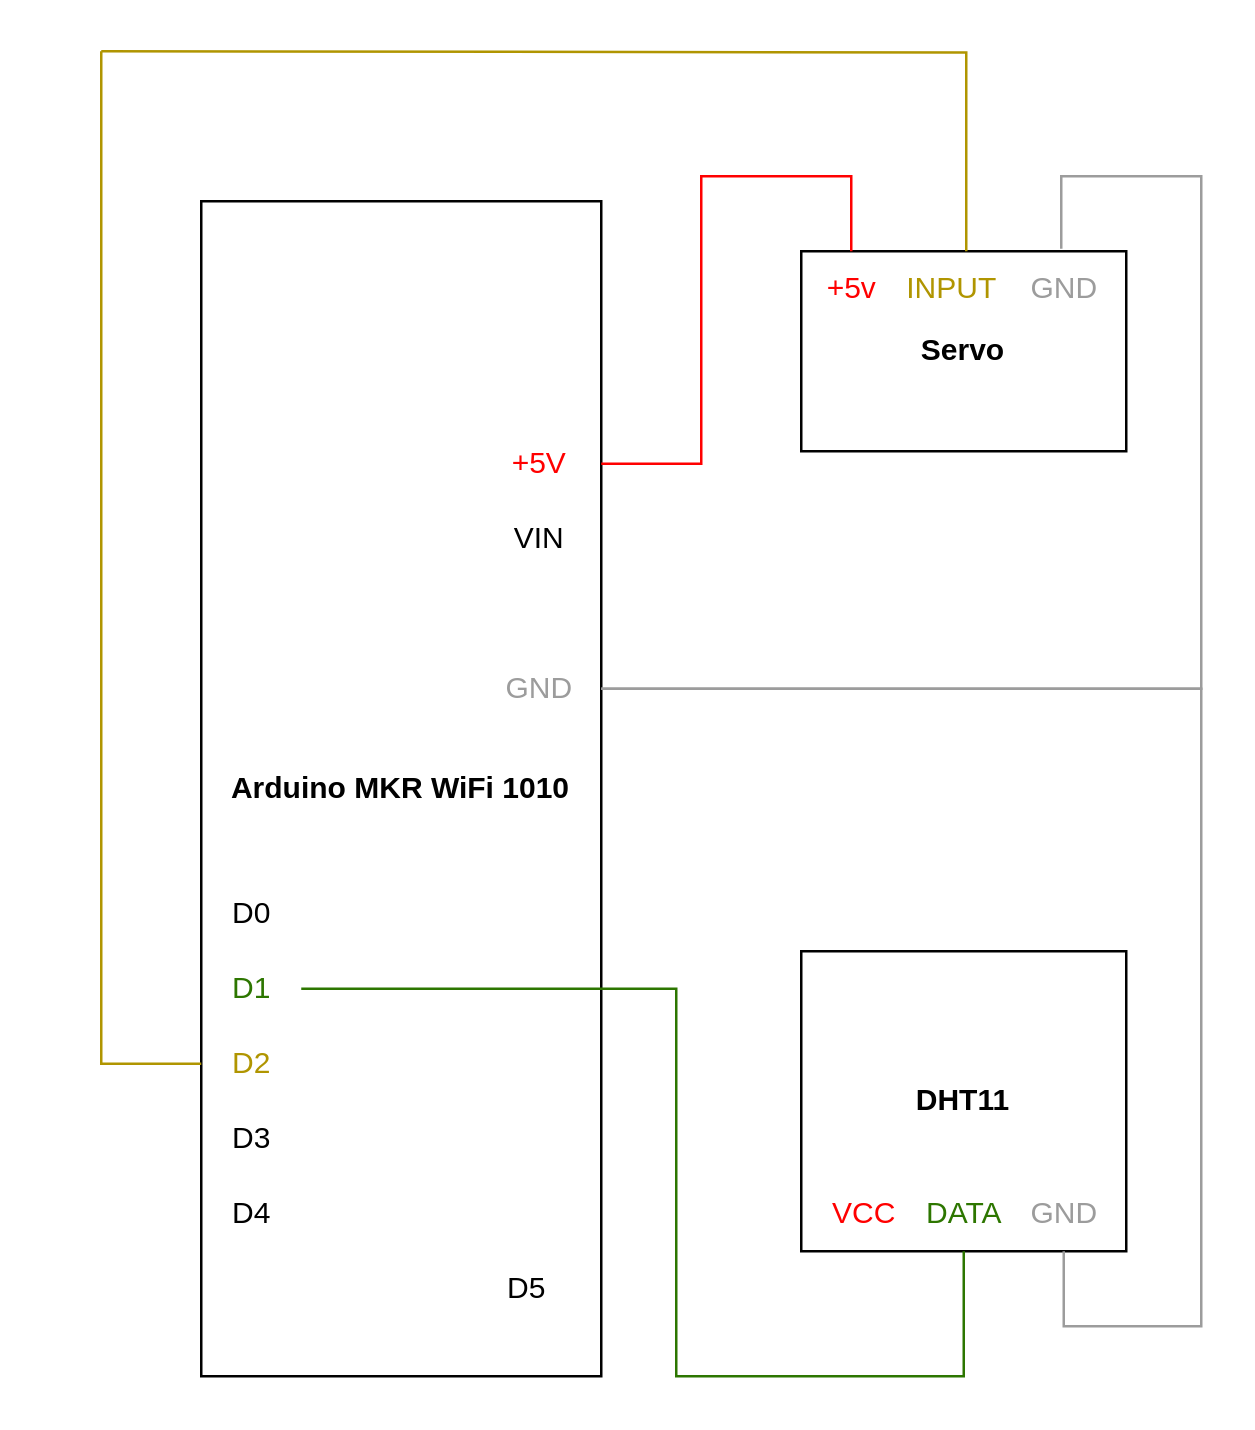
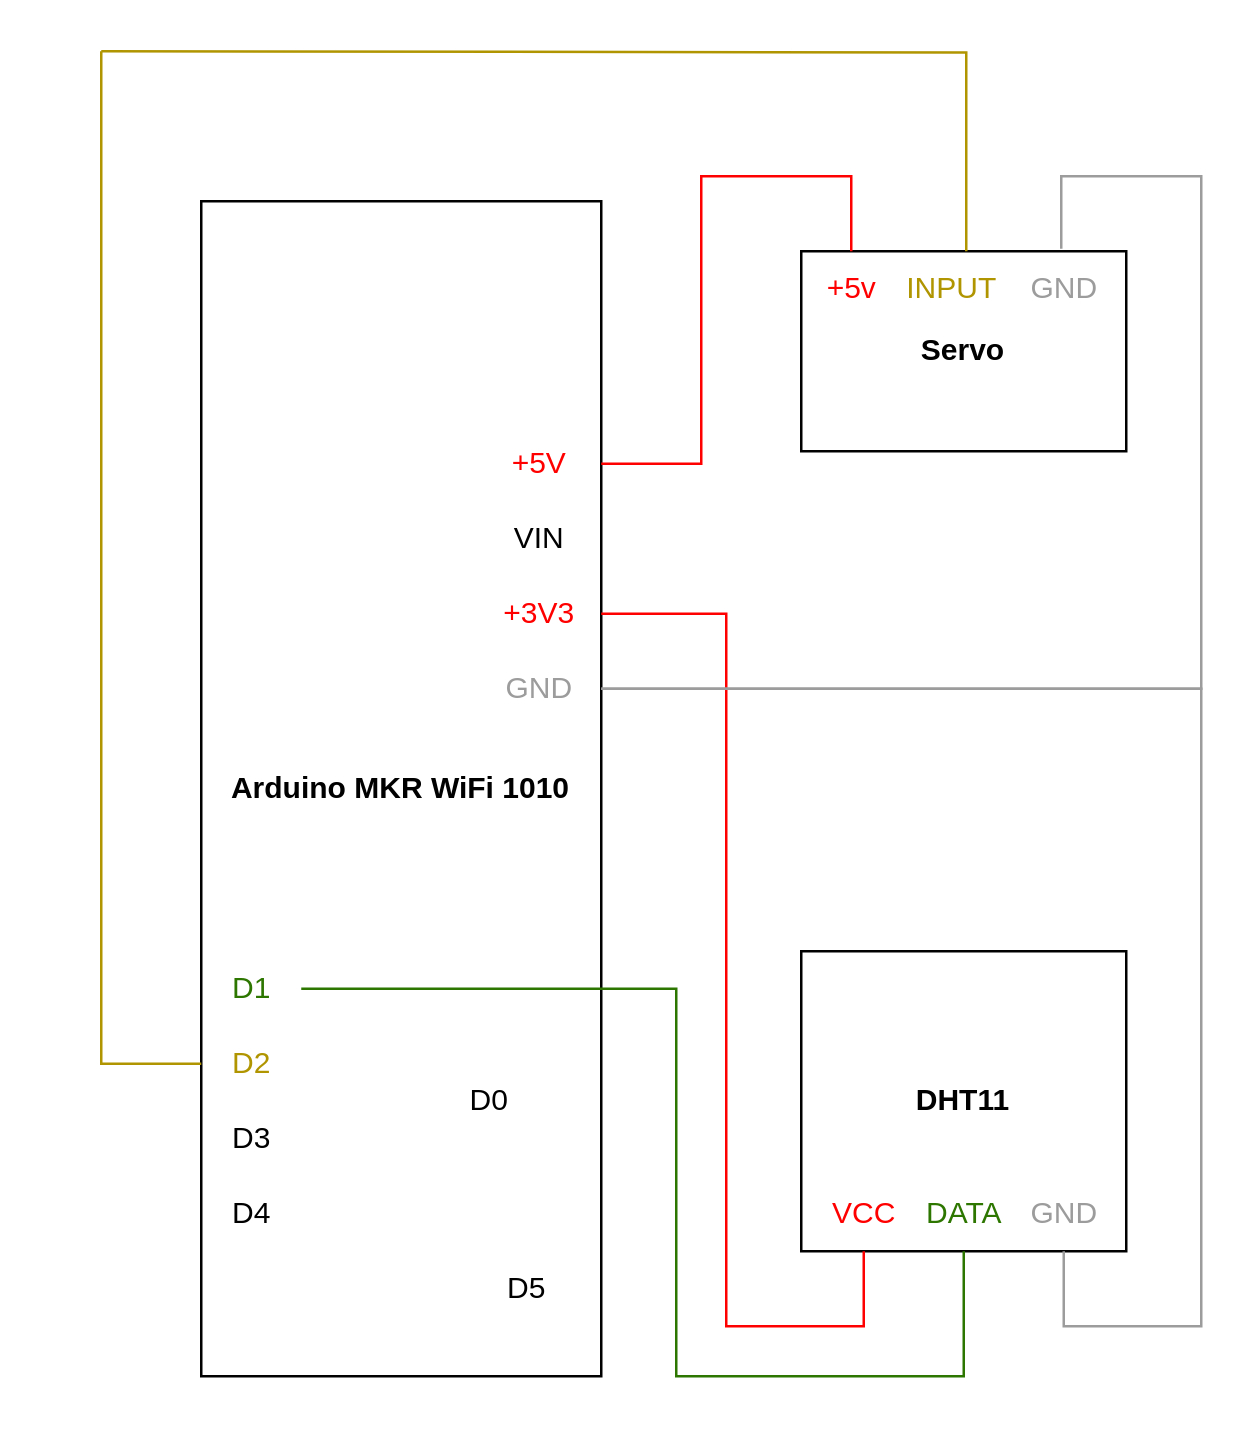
none -> (539, 614)
(251, 914) -> (489, 1101)
none -> (726, 1115)
